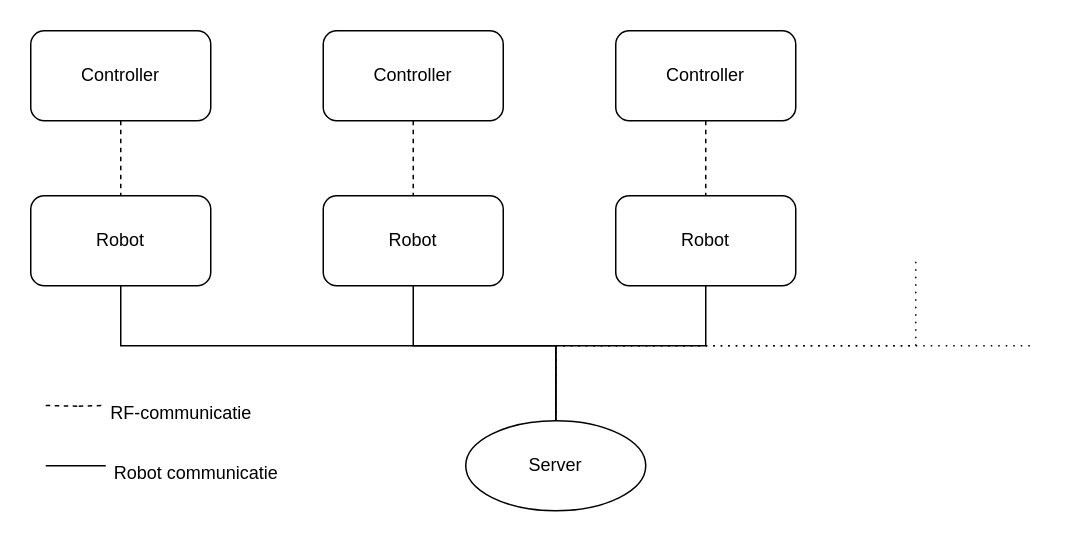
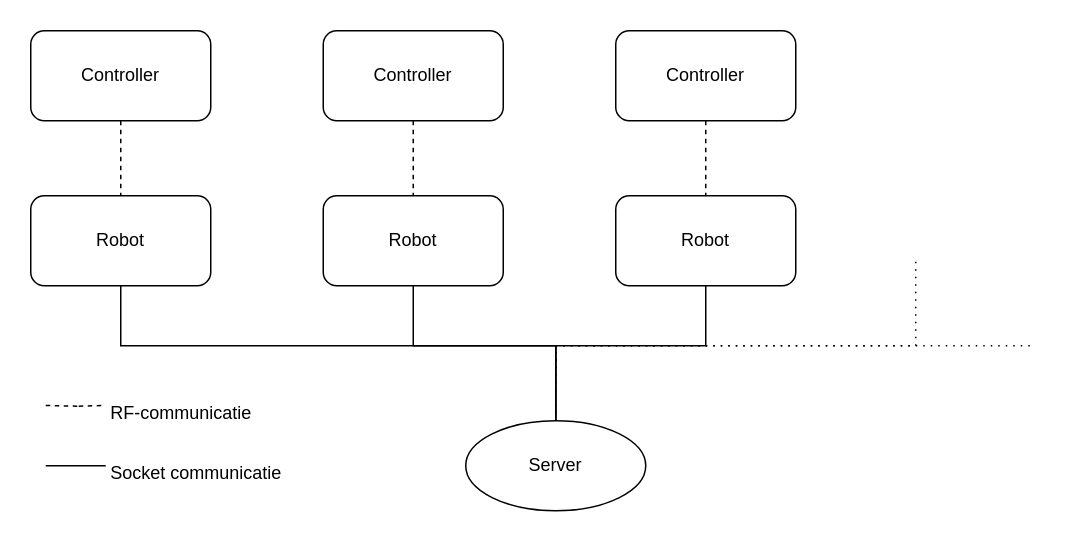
(197, 473) -> (197, 473)
